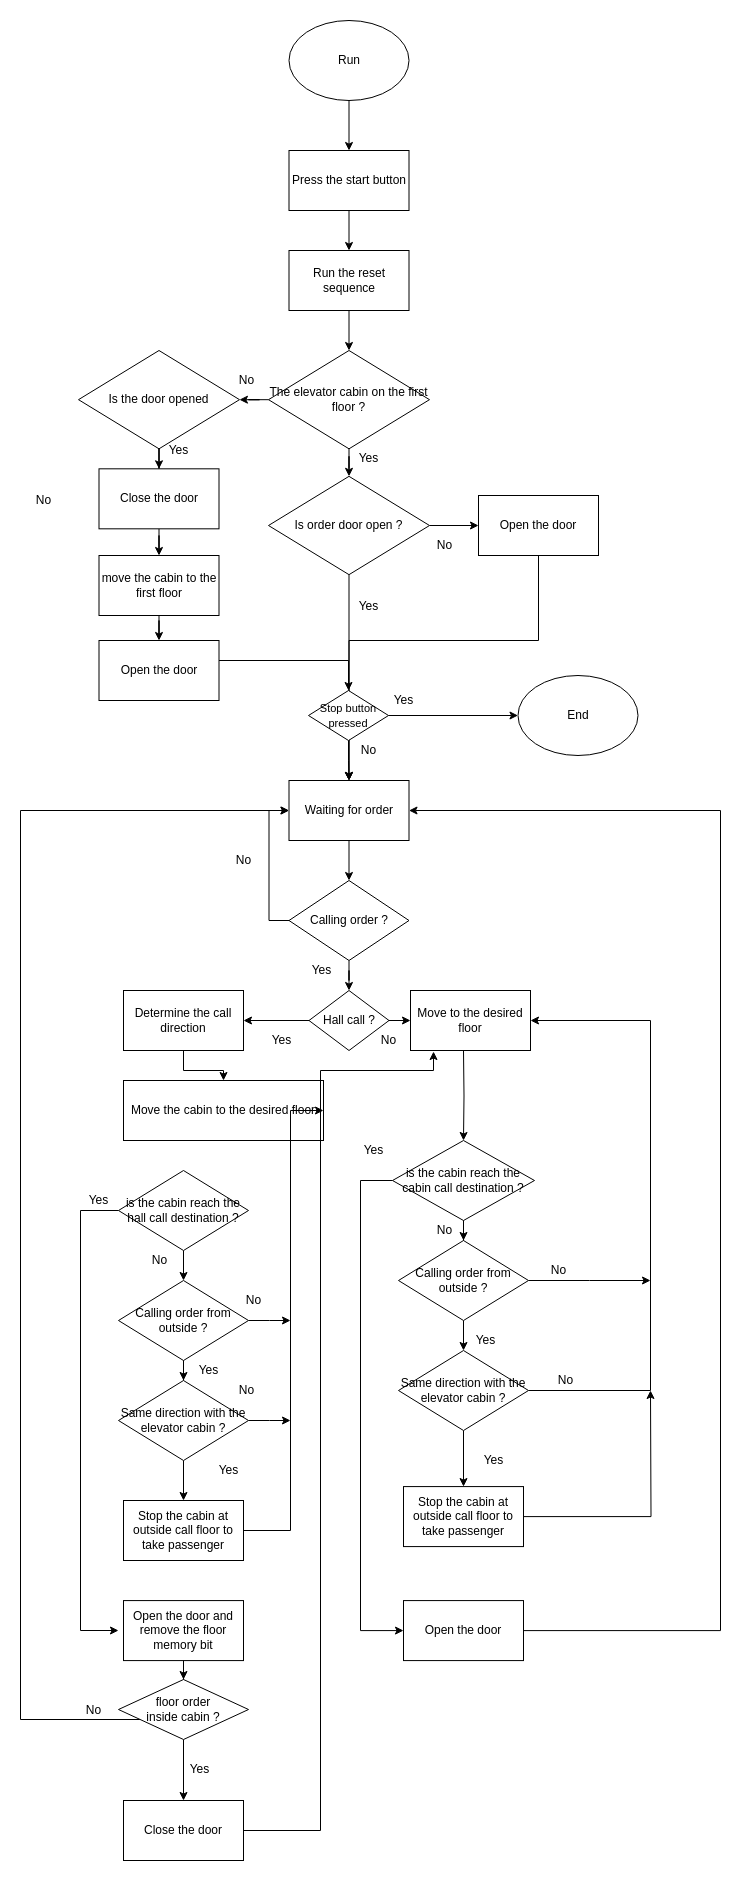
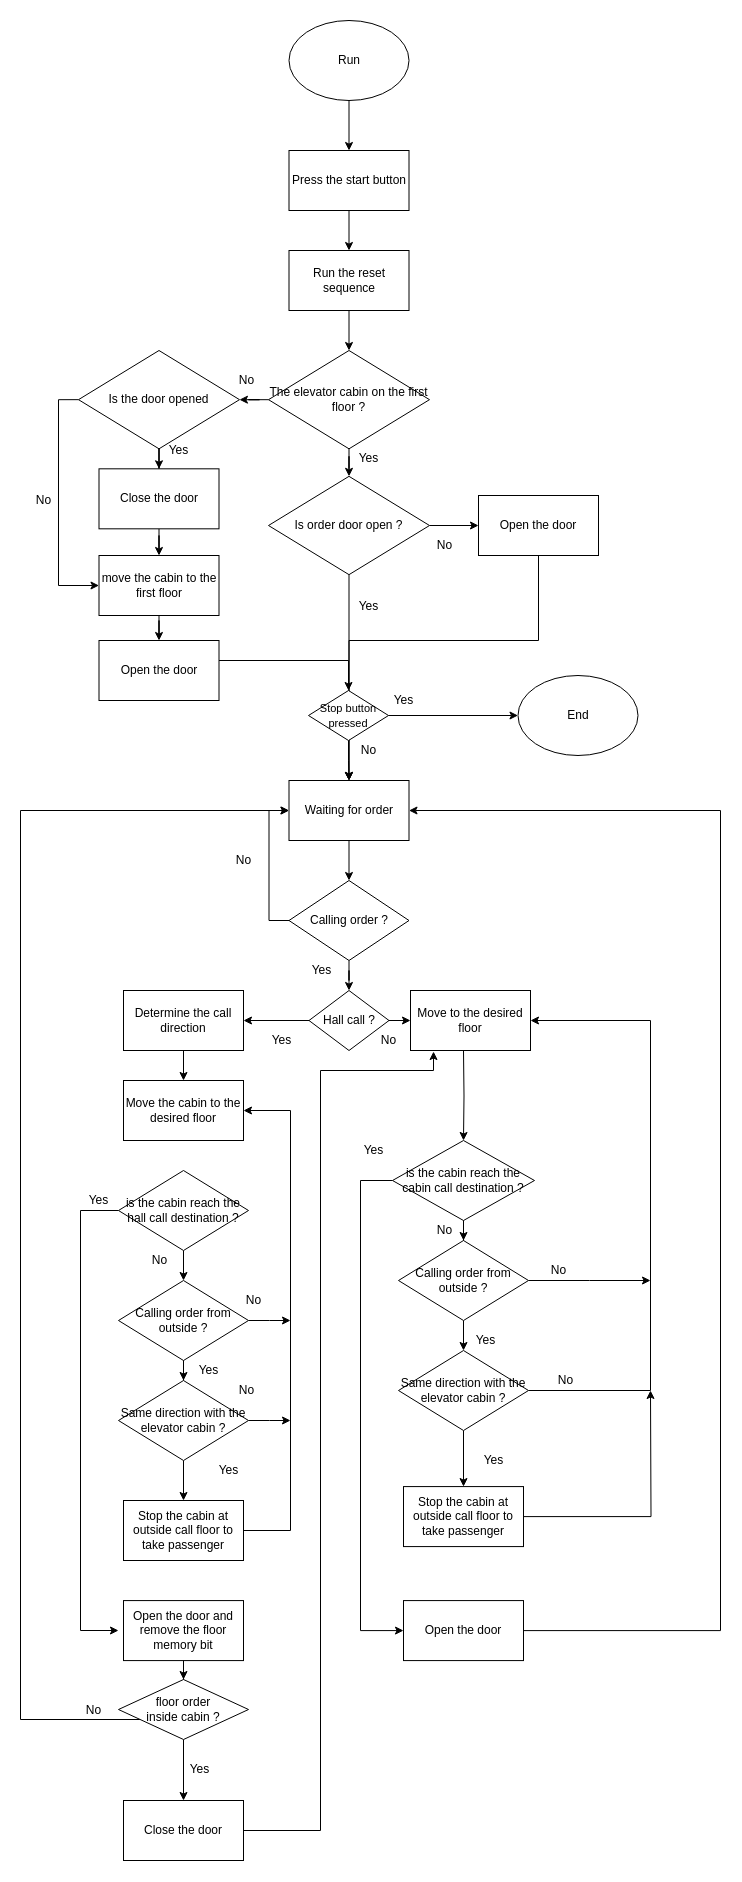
none -> (59, 499)
(224, 1111) -> (184, 1111)
